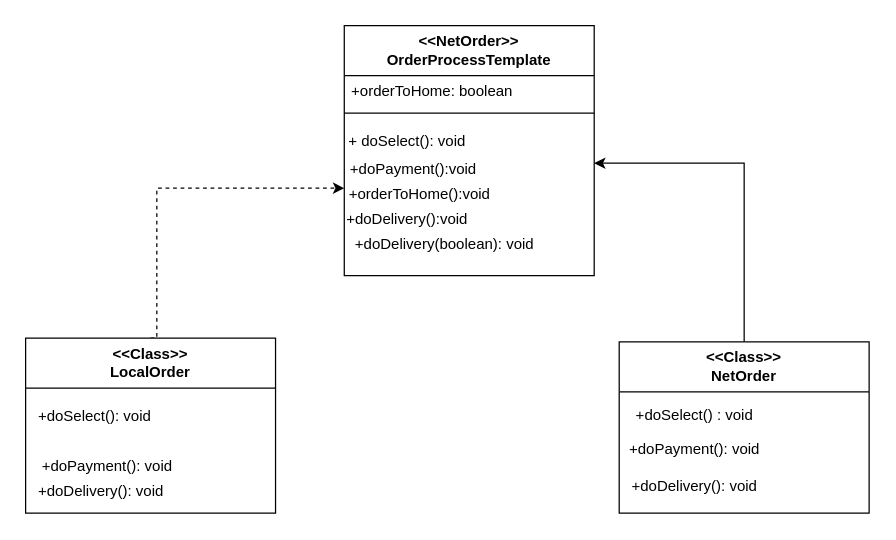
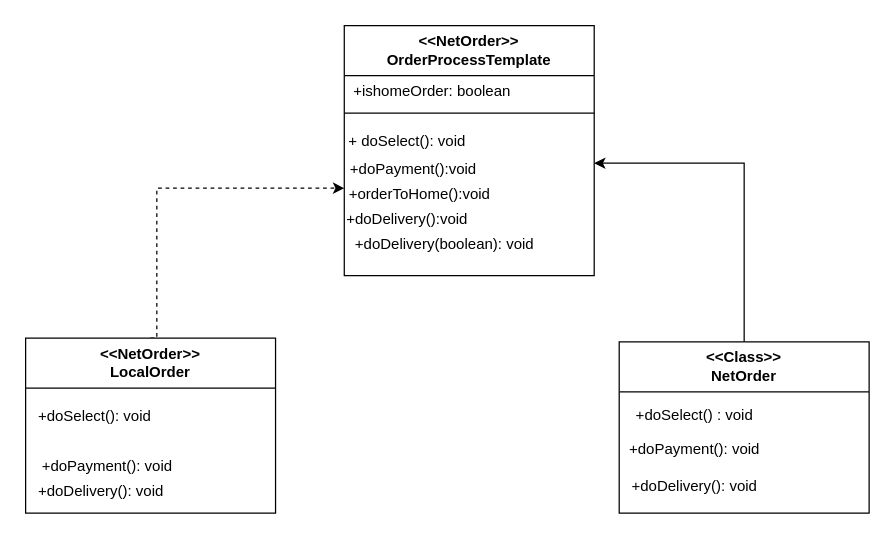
(433, 92) -> (433, 92)
(151, 363) -> (151, 363)
